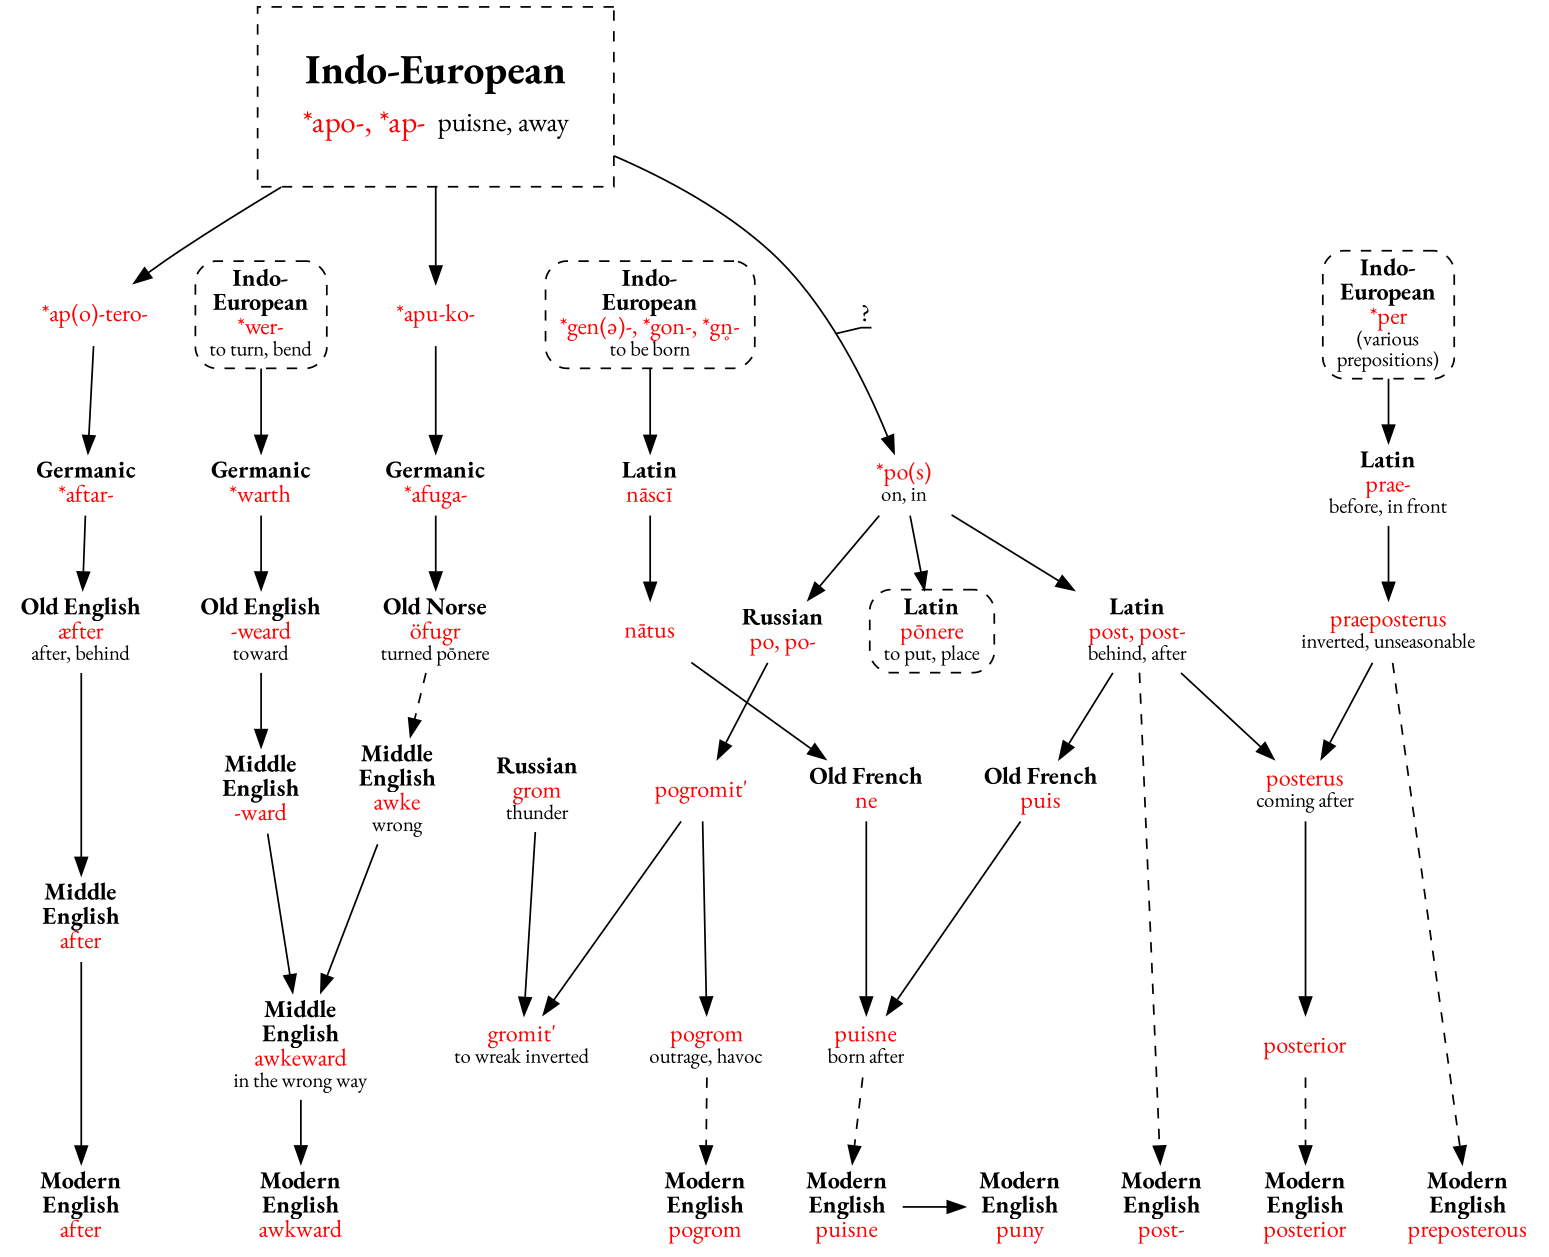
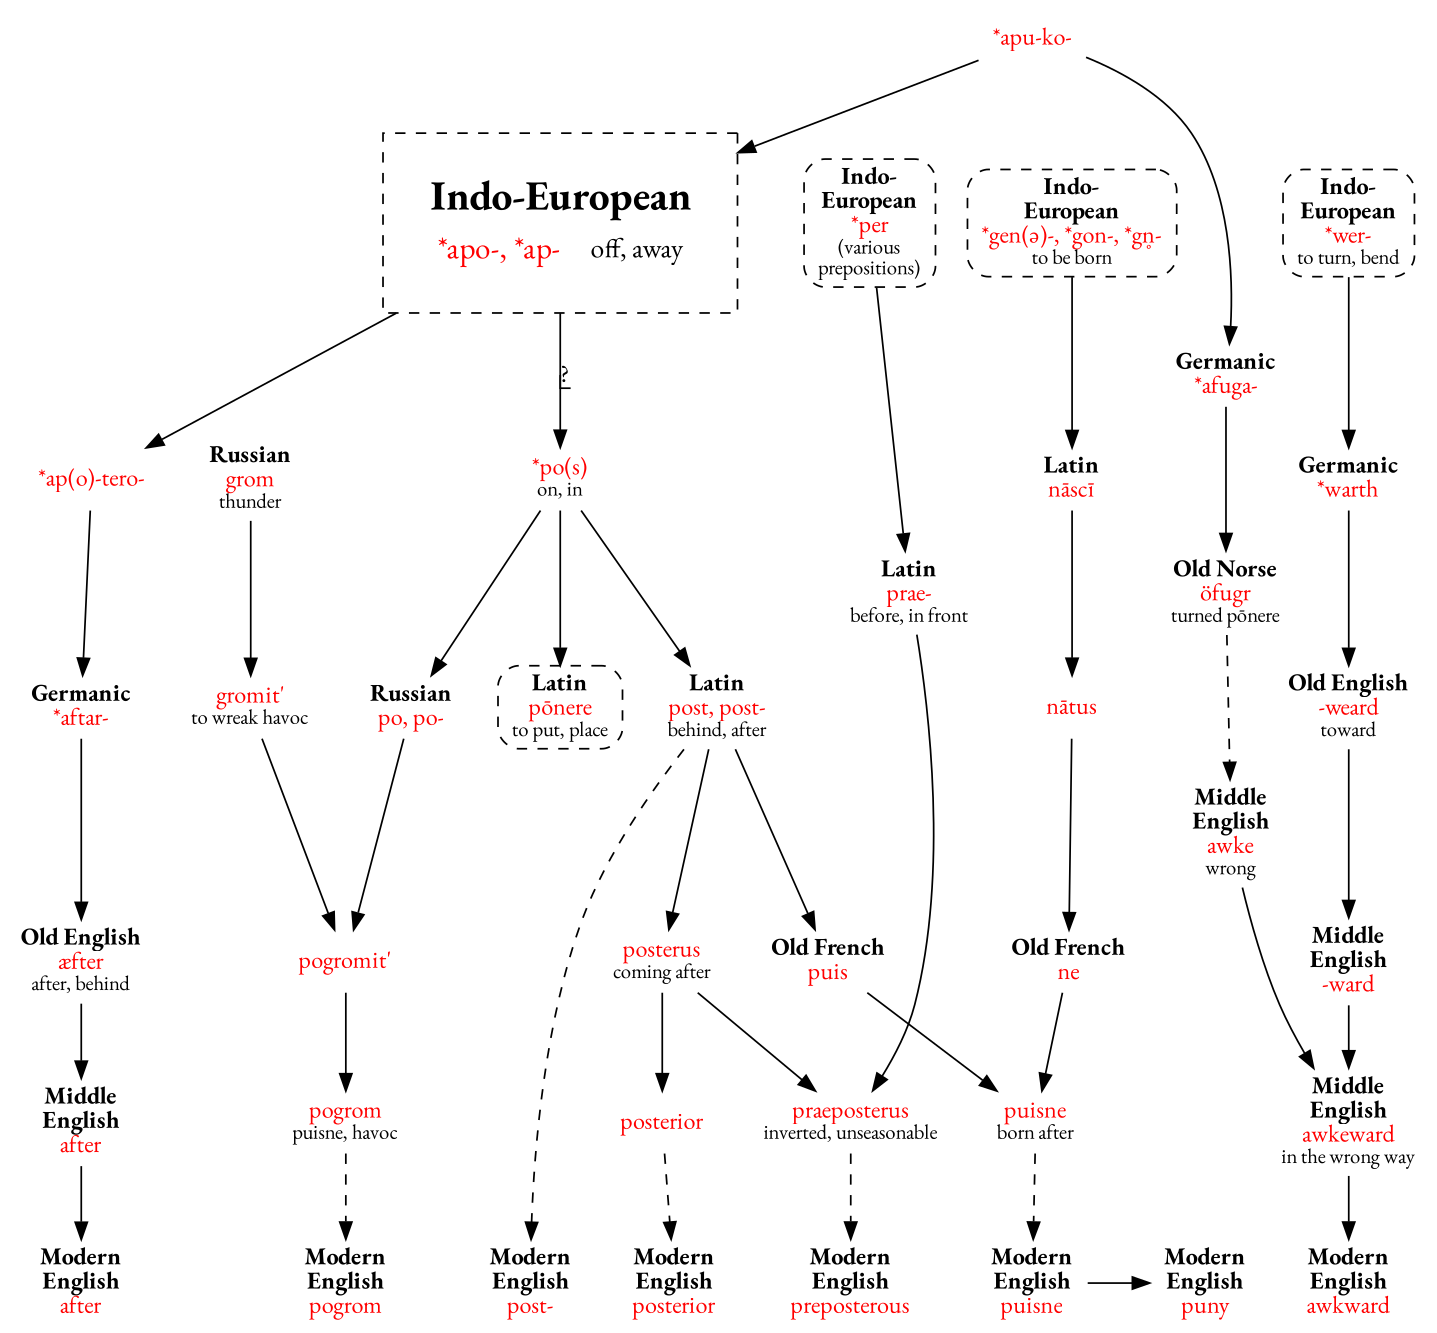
(503, 123) -> (637, 249)
(436, 226) -> (867, 103)
(1351, 703) -> (750, 1036)
(617, 911) -> (295, 826)
(522, 1057) -> (251, 718)
(707, 1057) -> (346, 1133)
